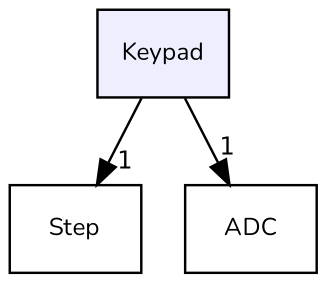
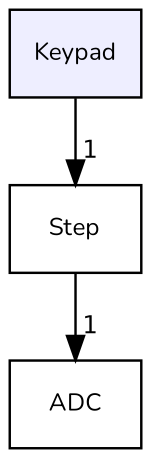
(201, 130) -> (76, 305)
